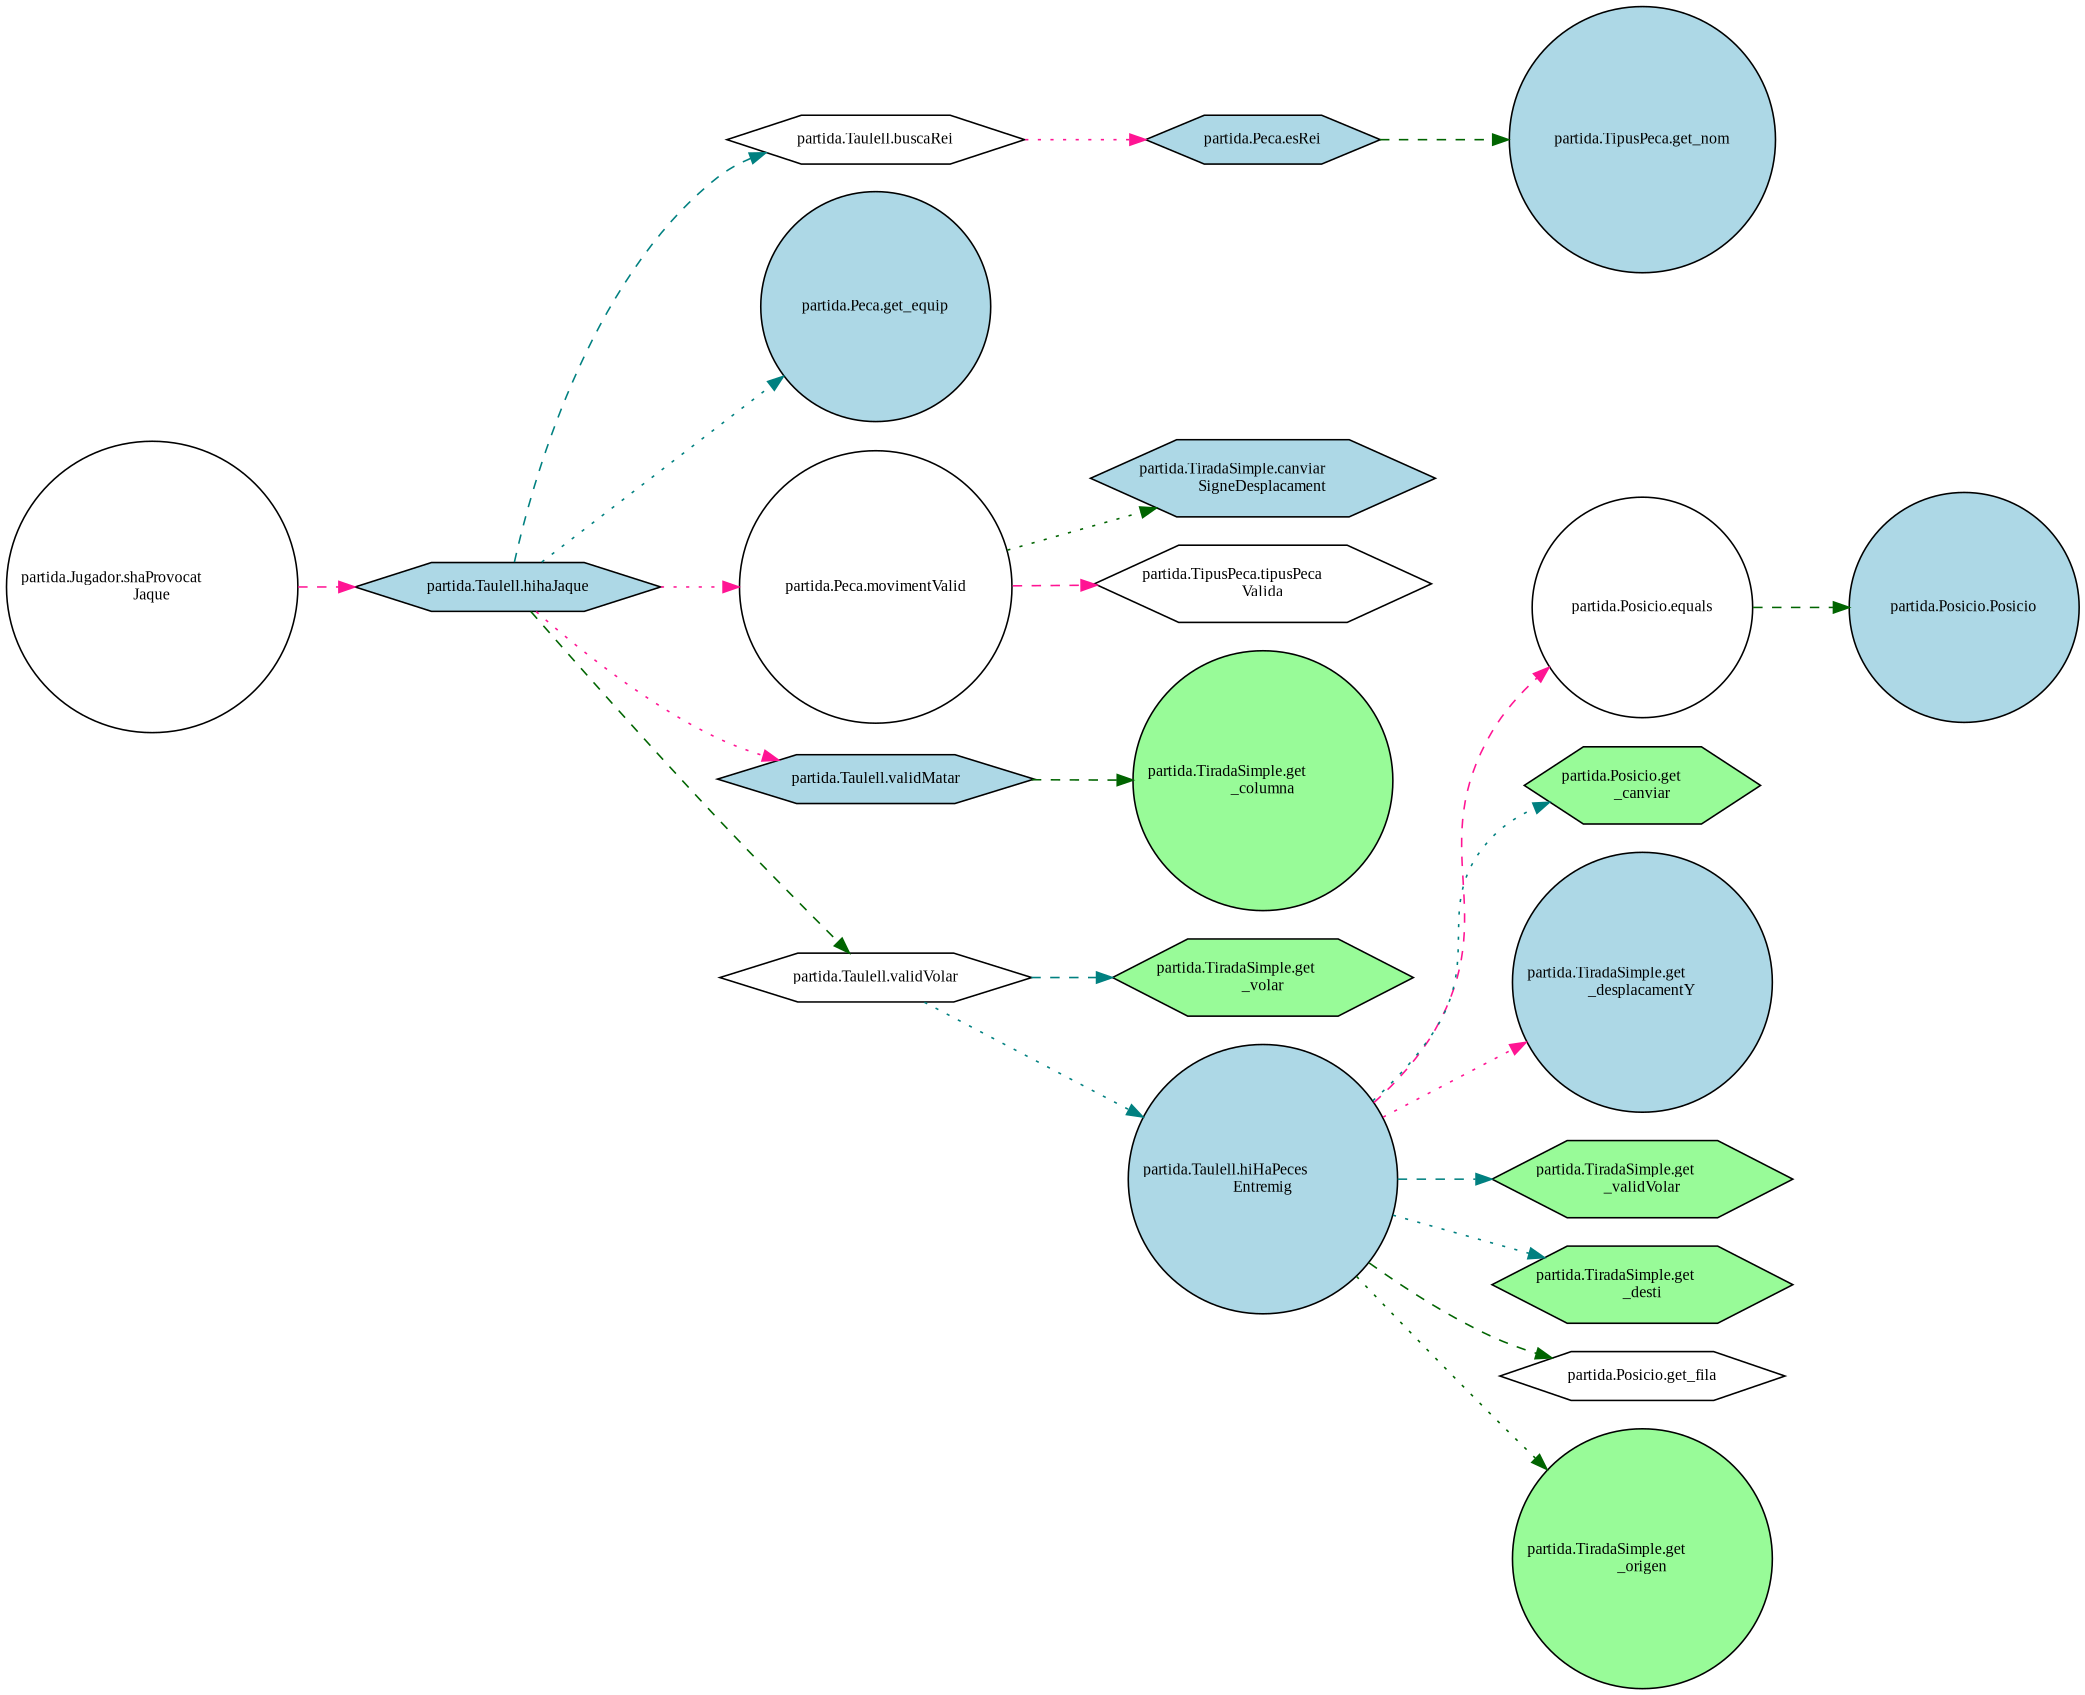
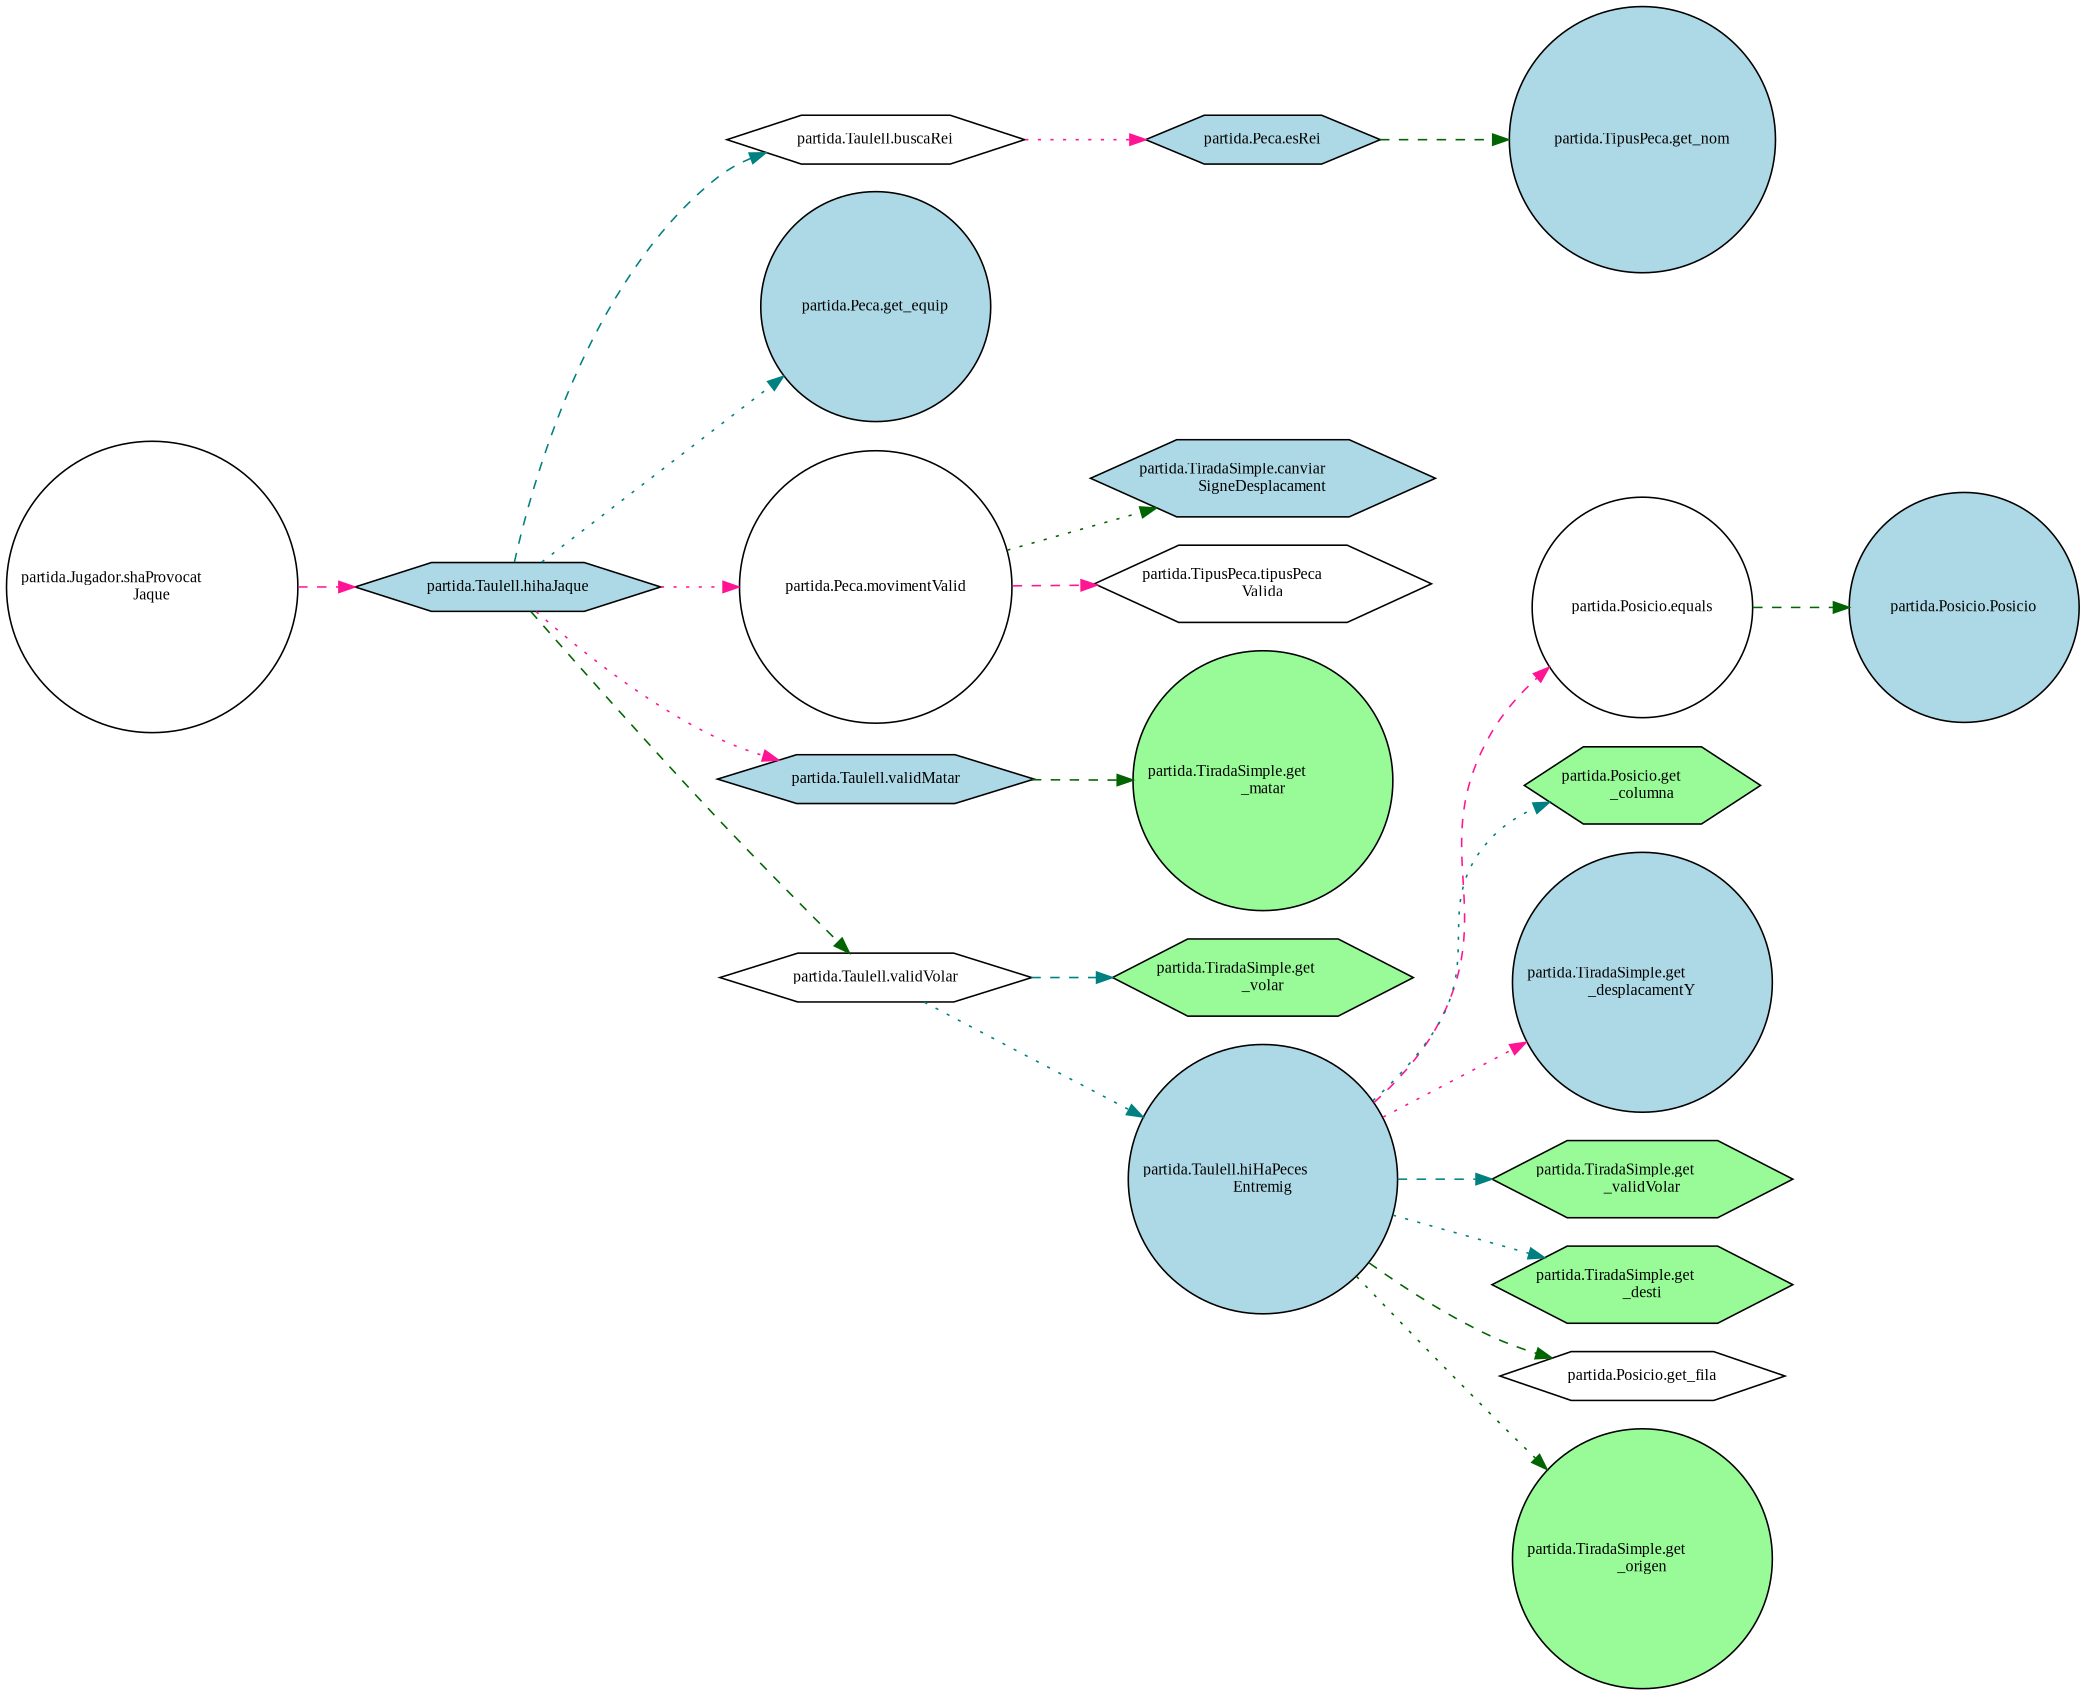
(1263, 781) -> (1263, 781)
(1642, 785) -> (1642, 785)
